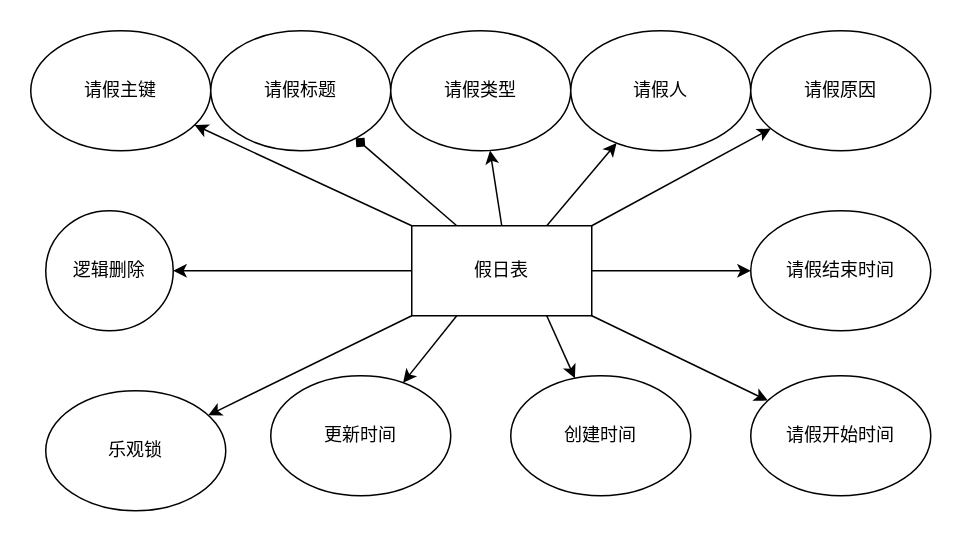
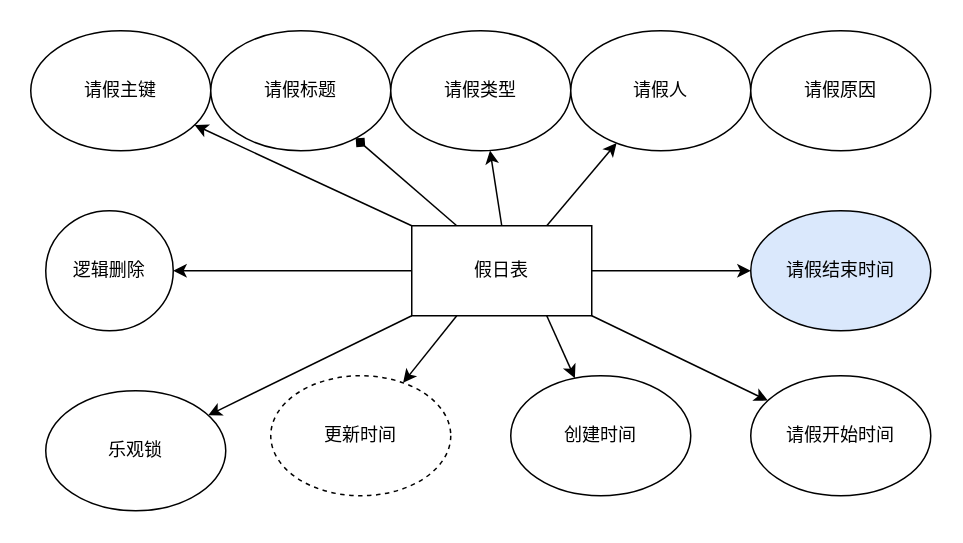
(677, 179) -> none
(841, 271) -> (841, 271)
(361, 436) -> (361, 436)
